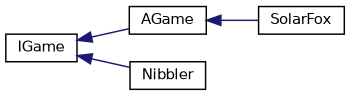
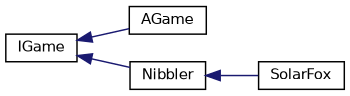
(240, 20) -> (239, 76)
